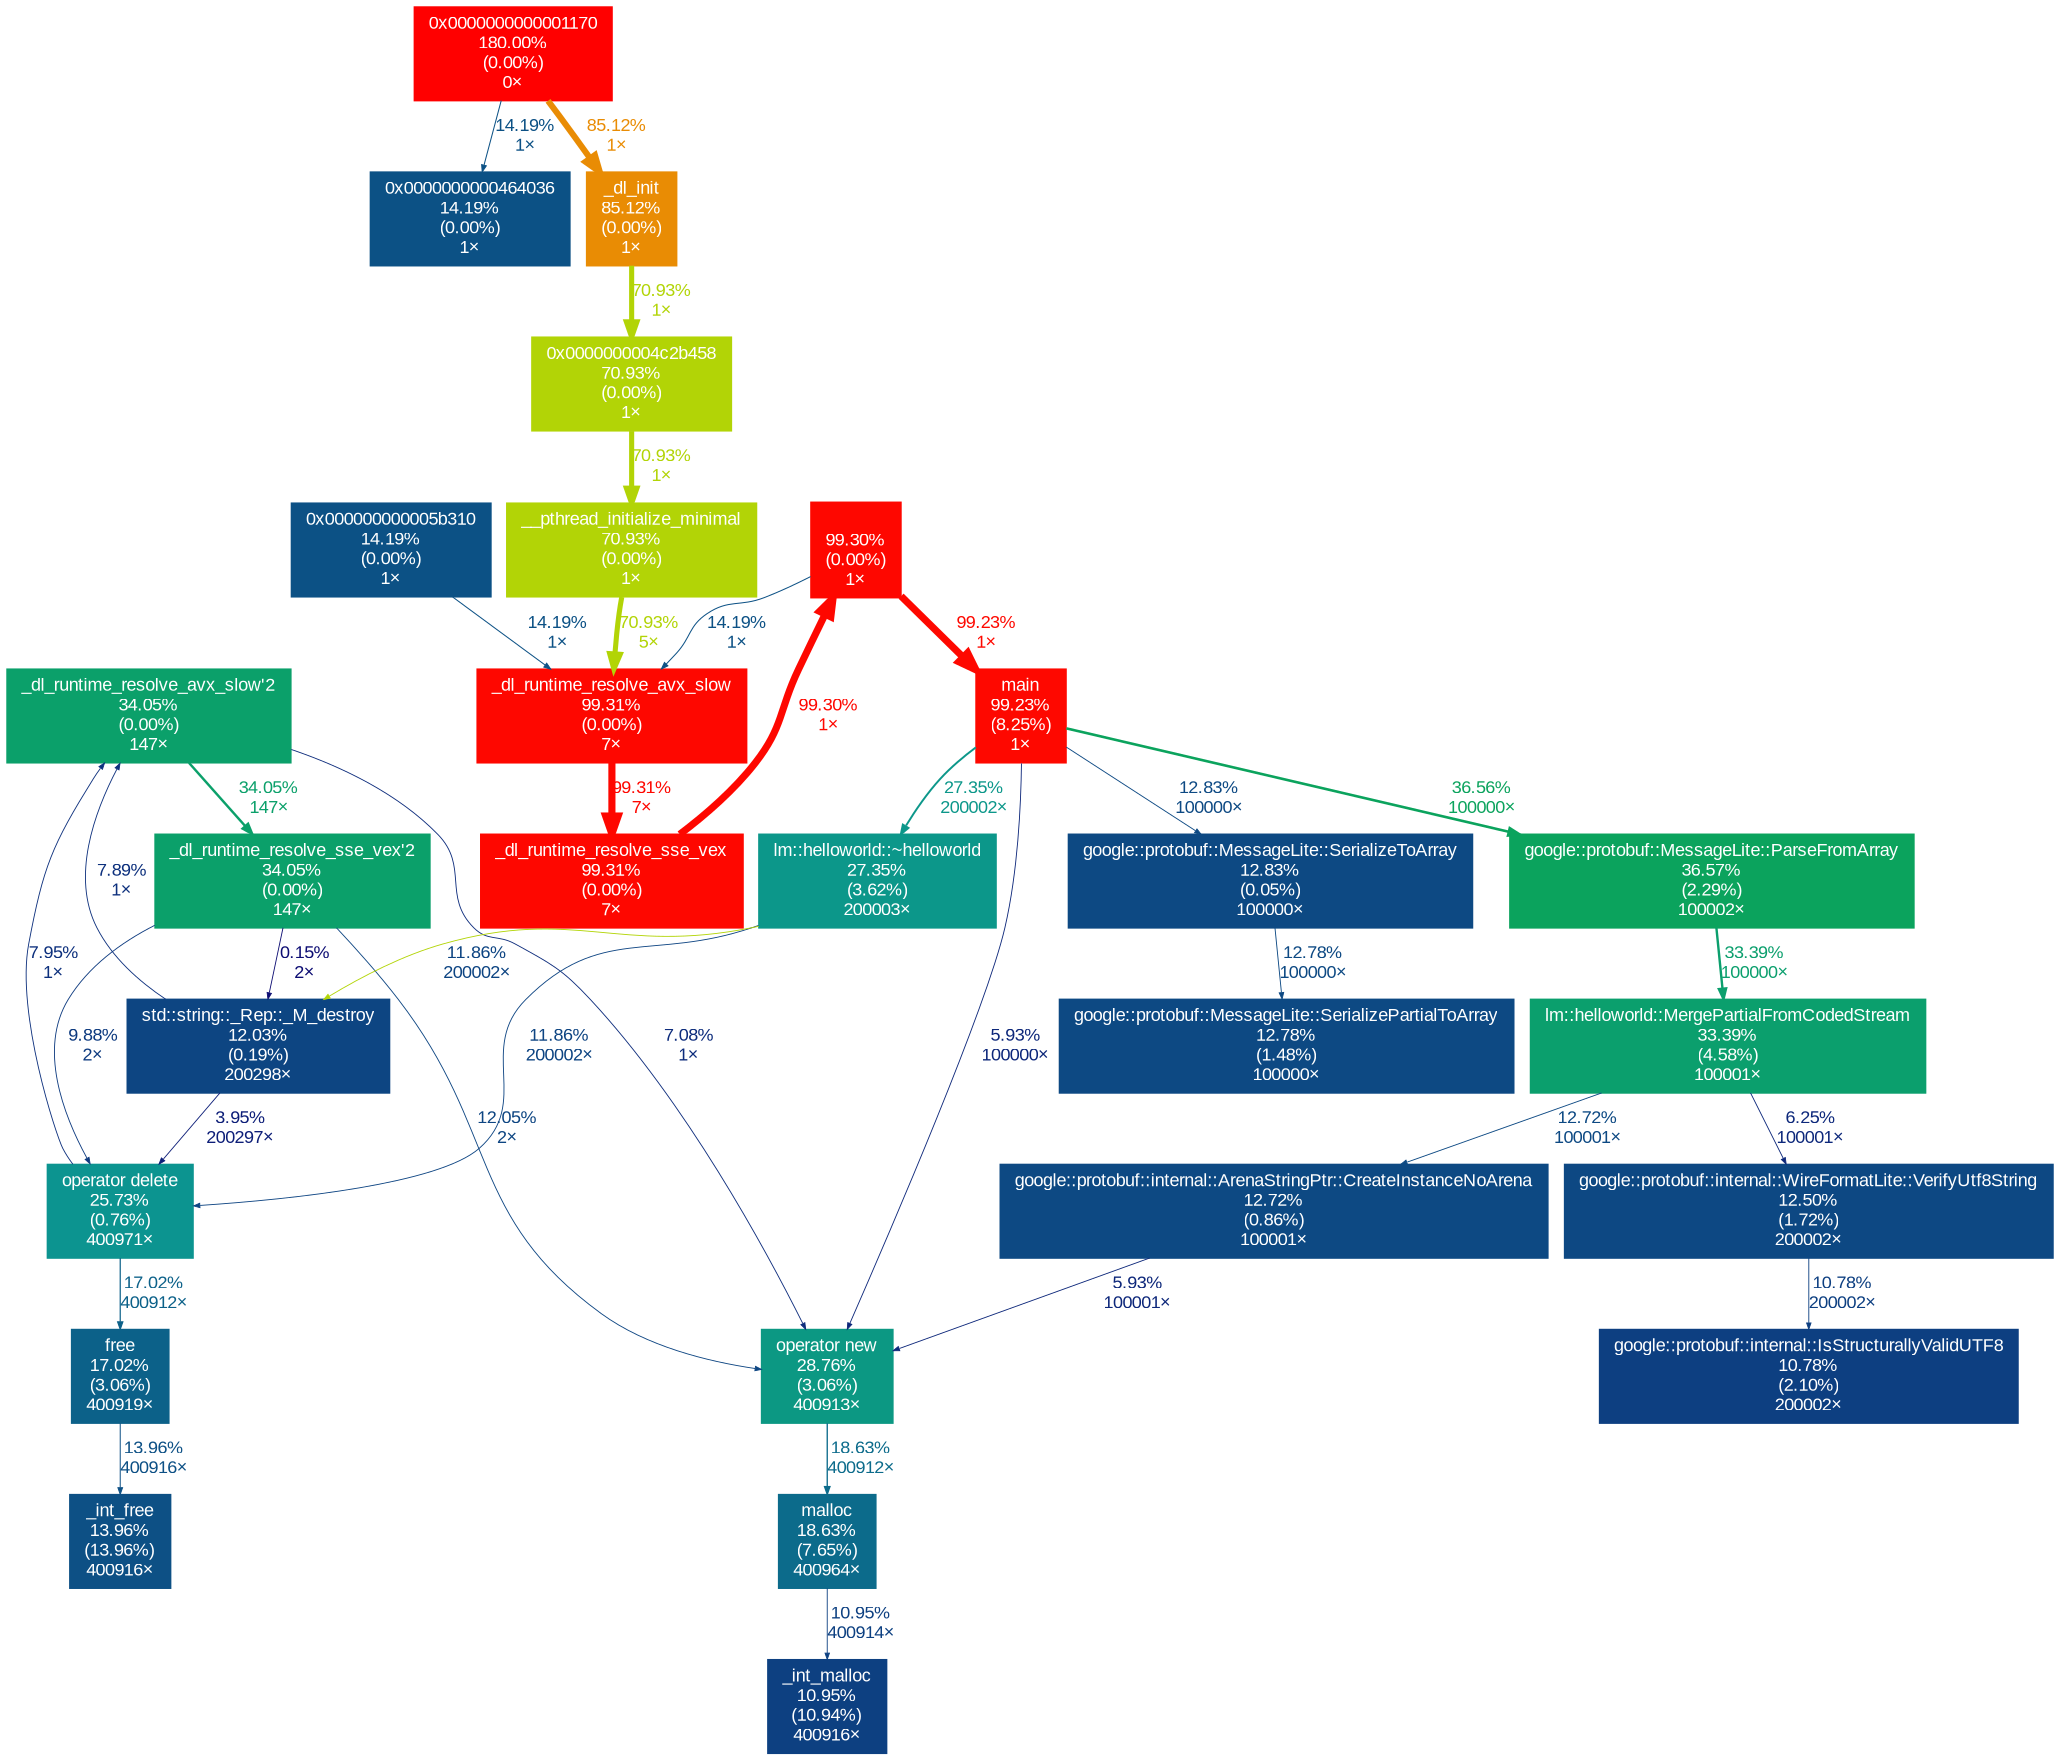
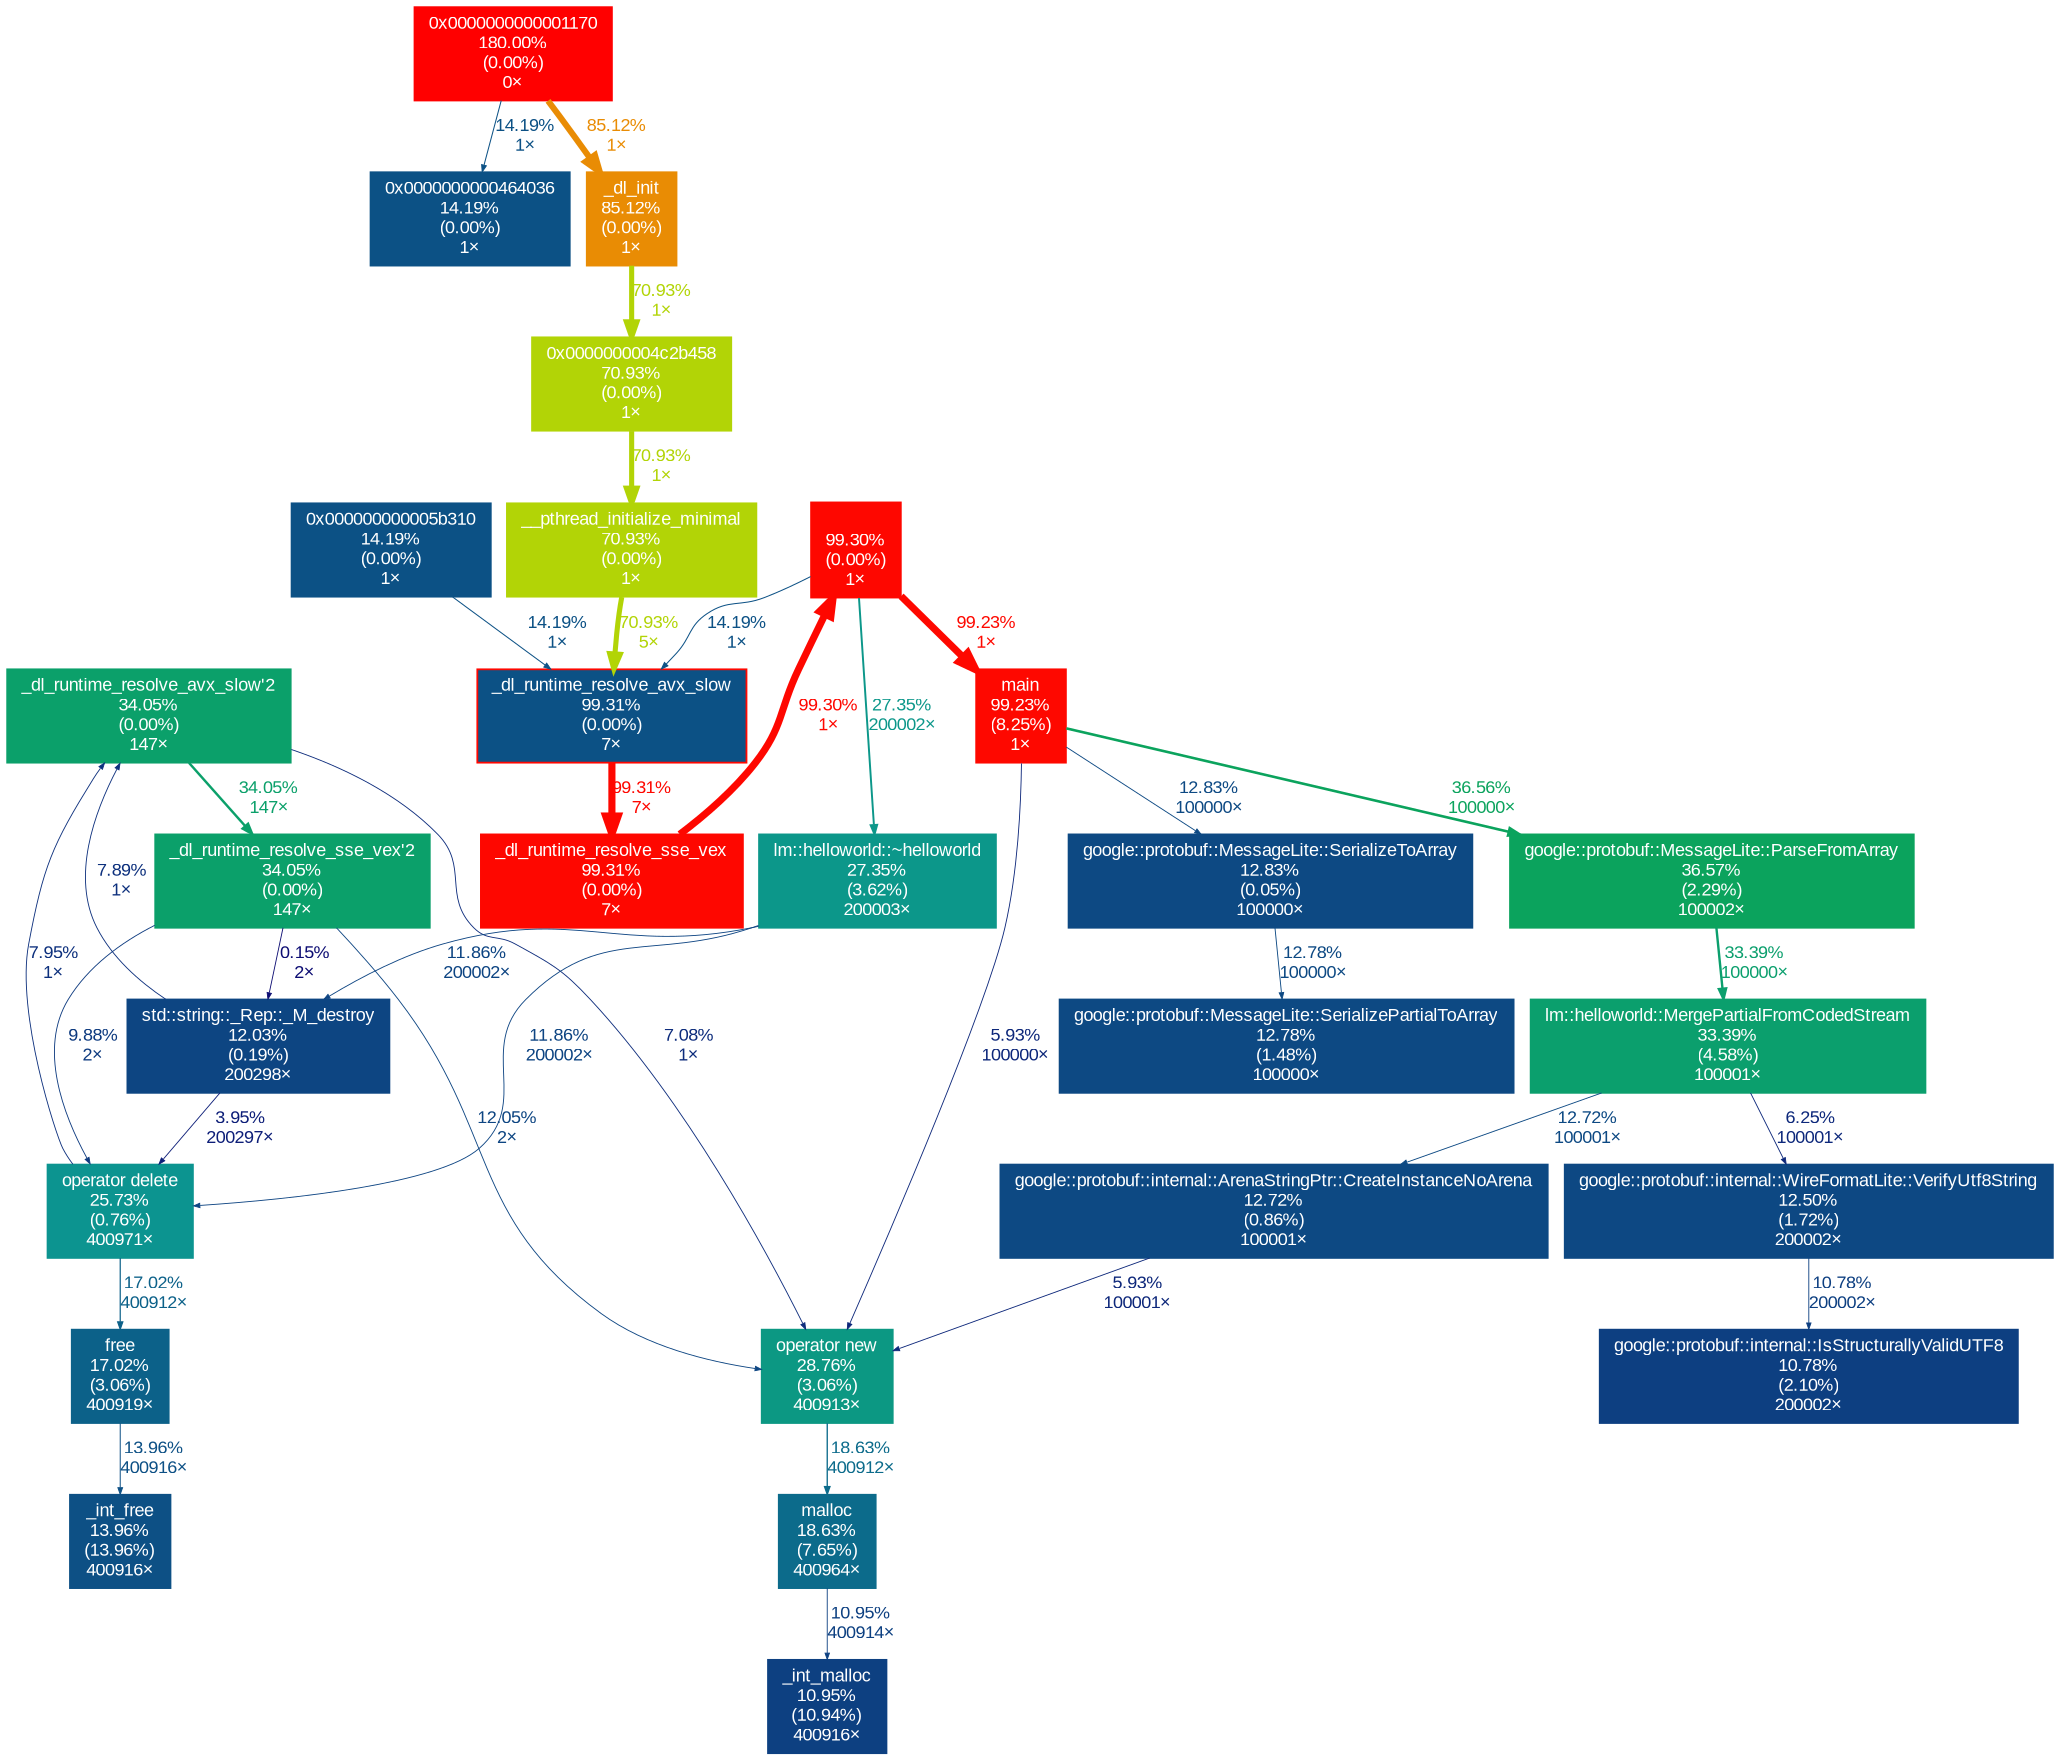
(612, 716) -> (612, 716)
(937, 783) -> (866, 711)
(538, 929) -> (538, 929)
